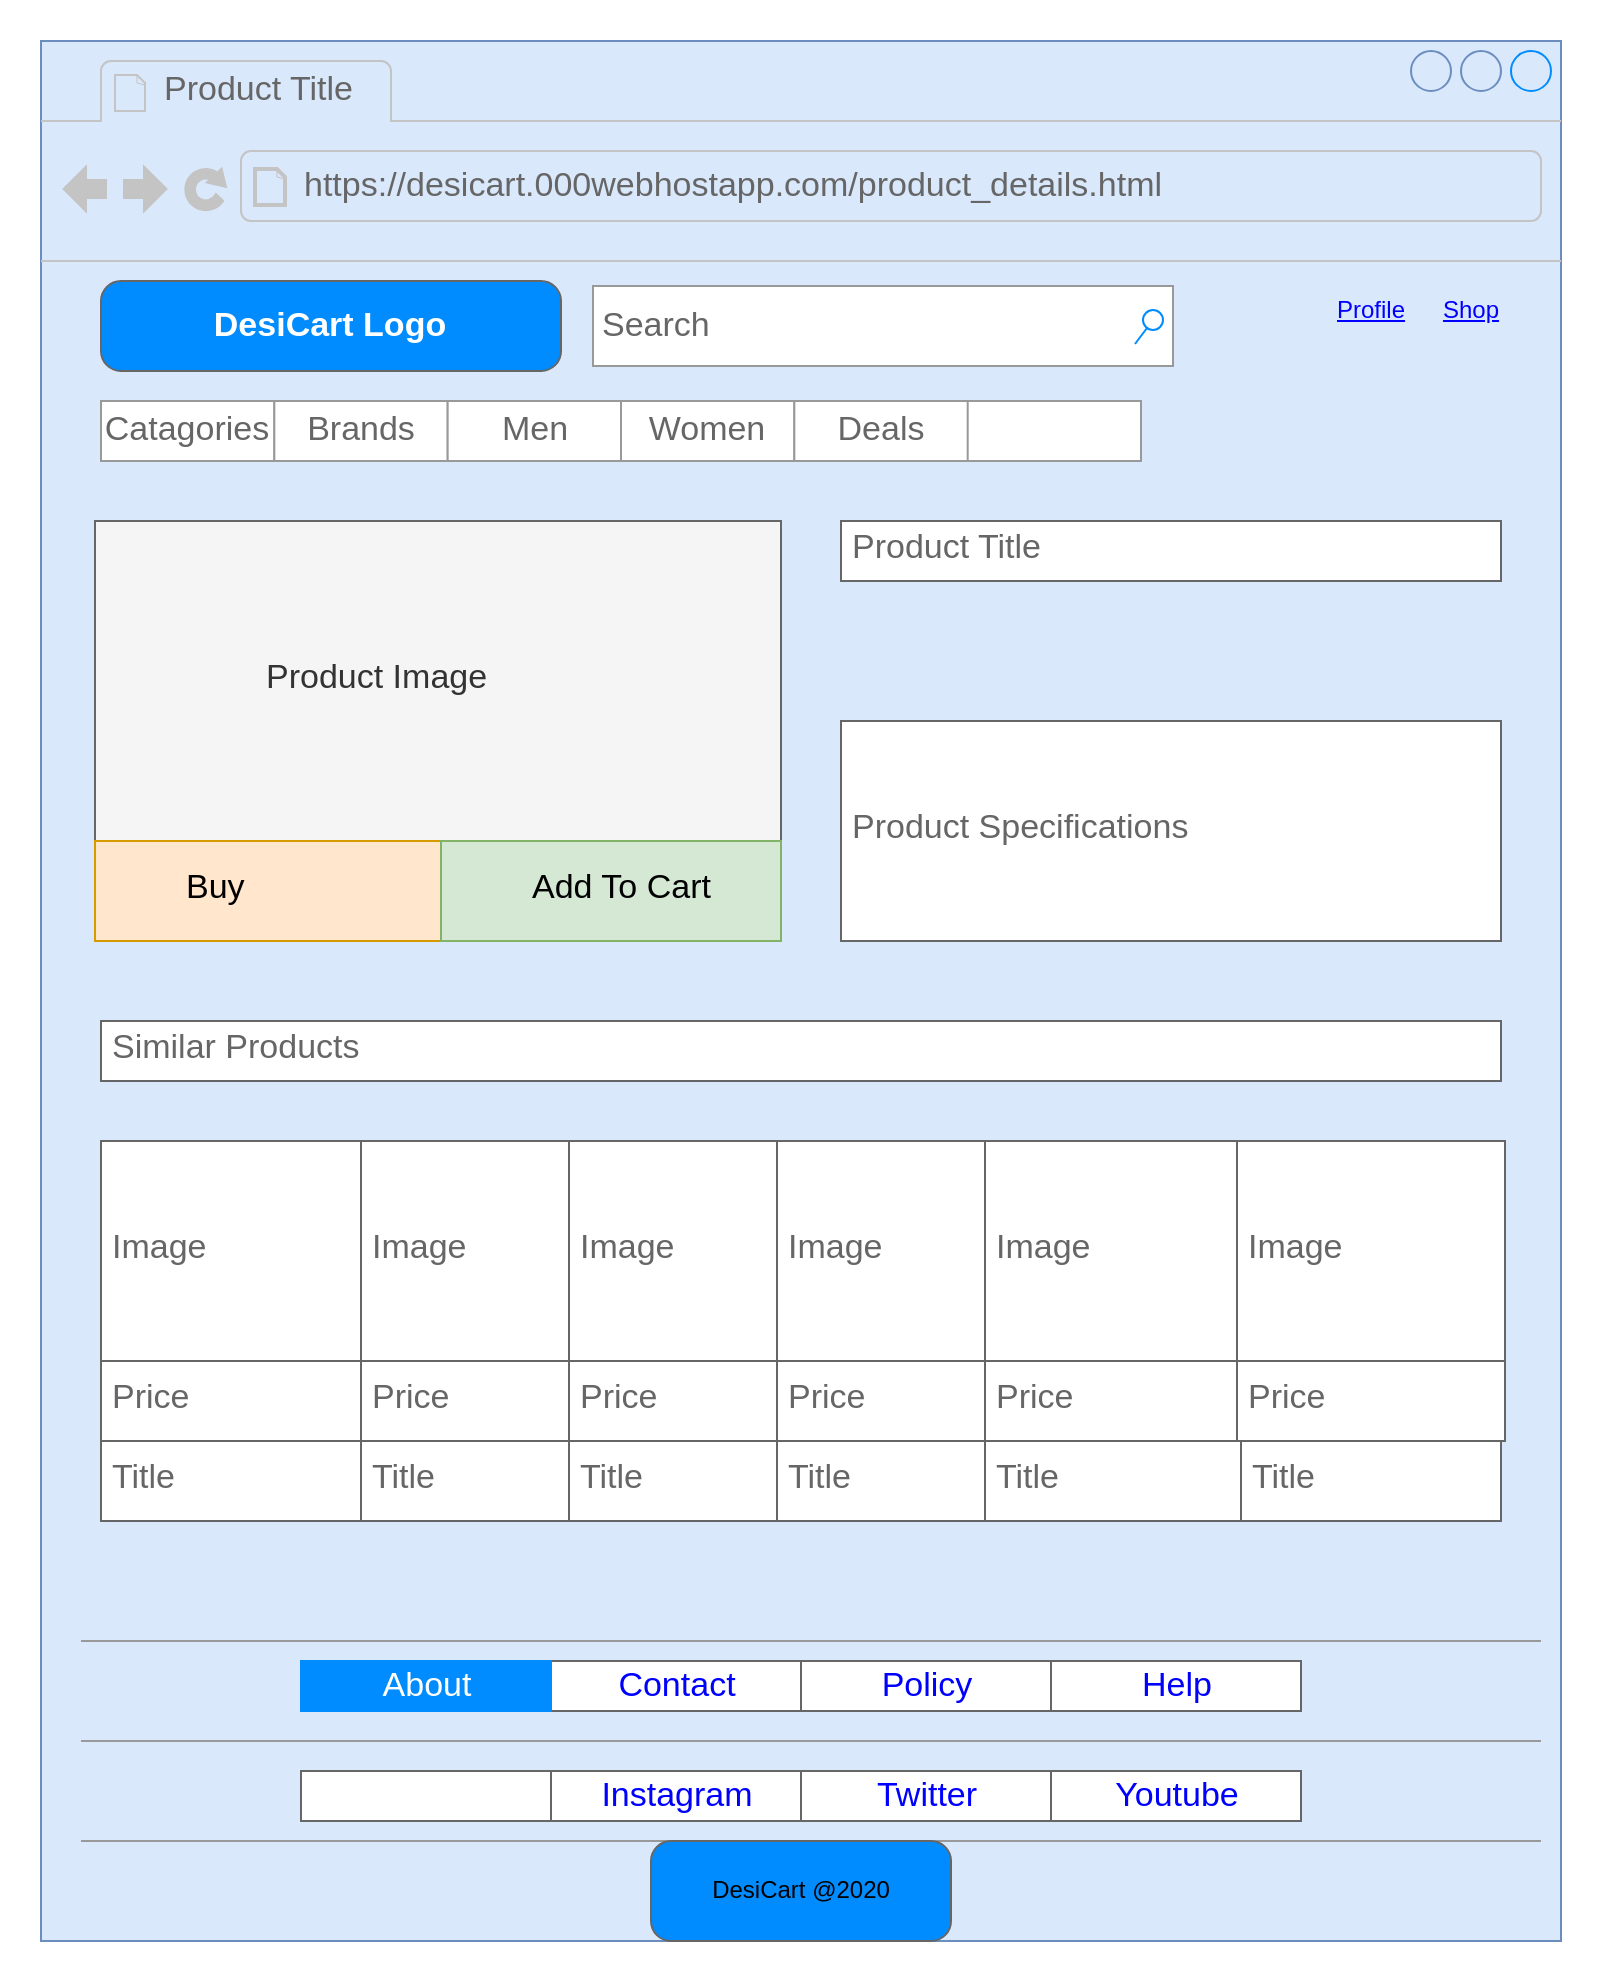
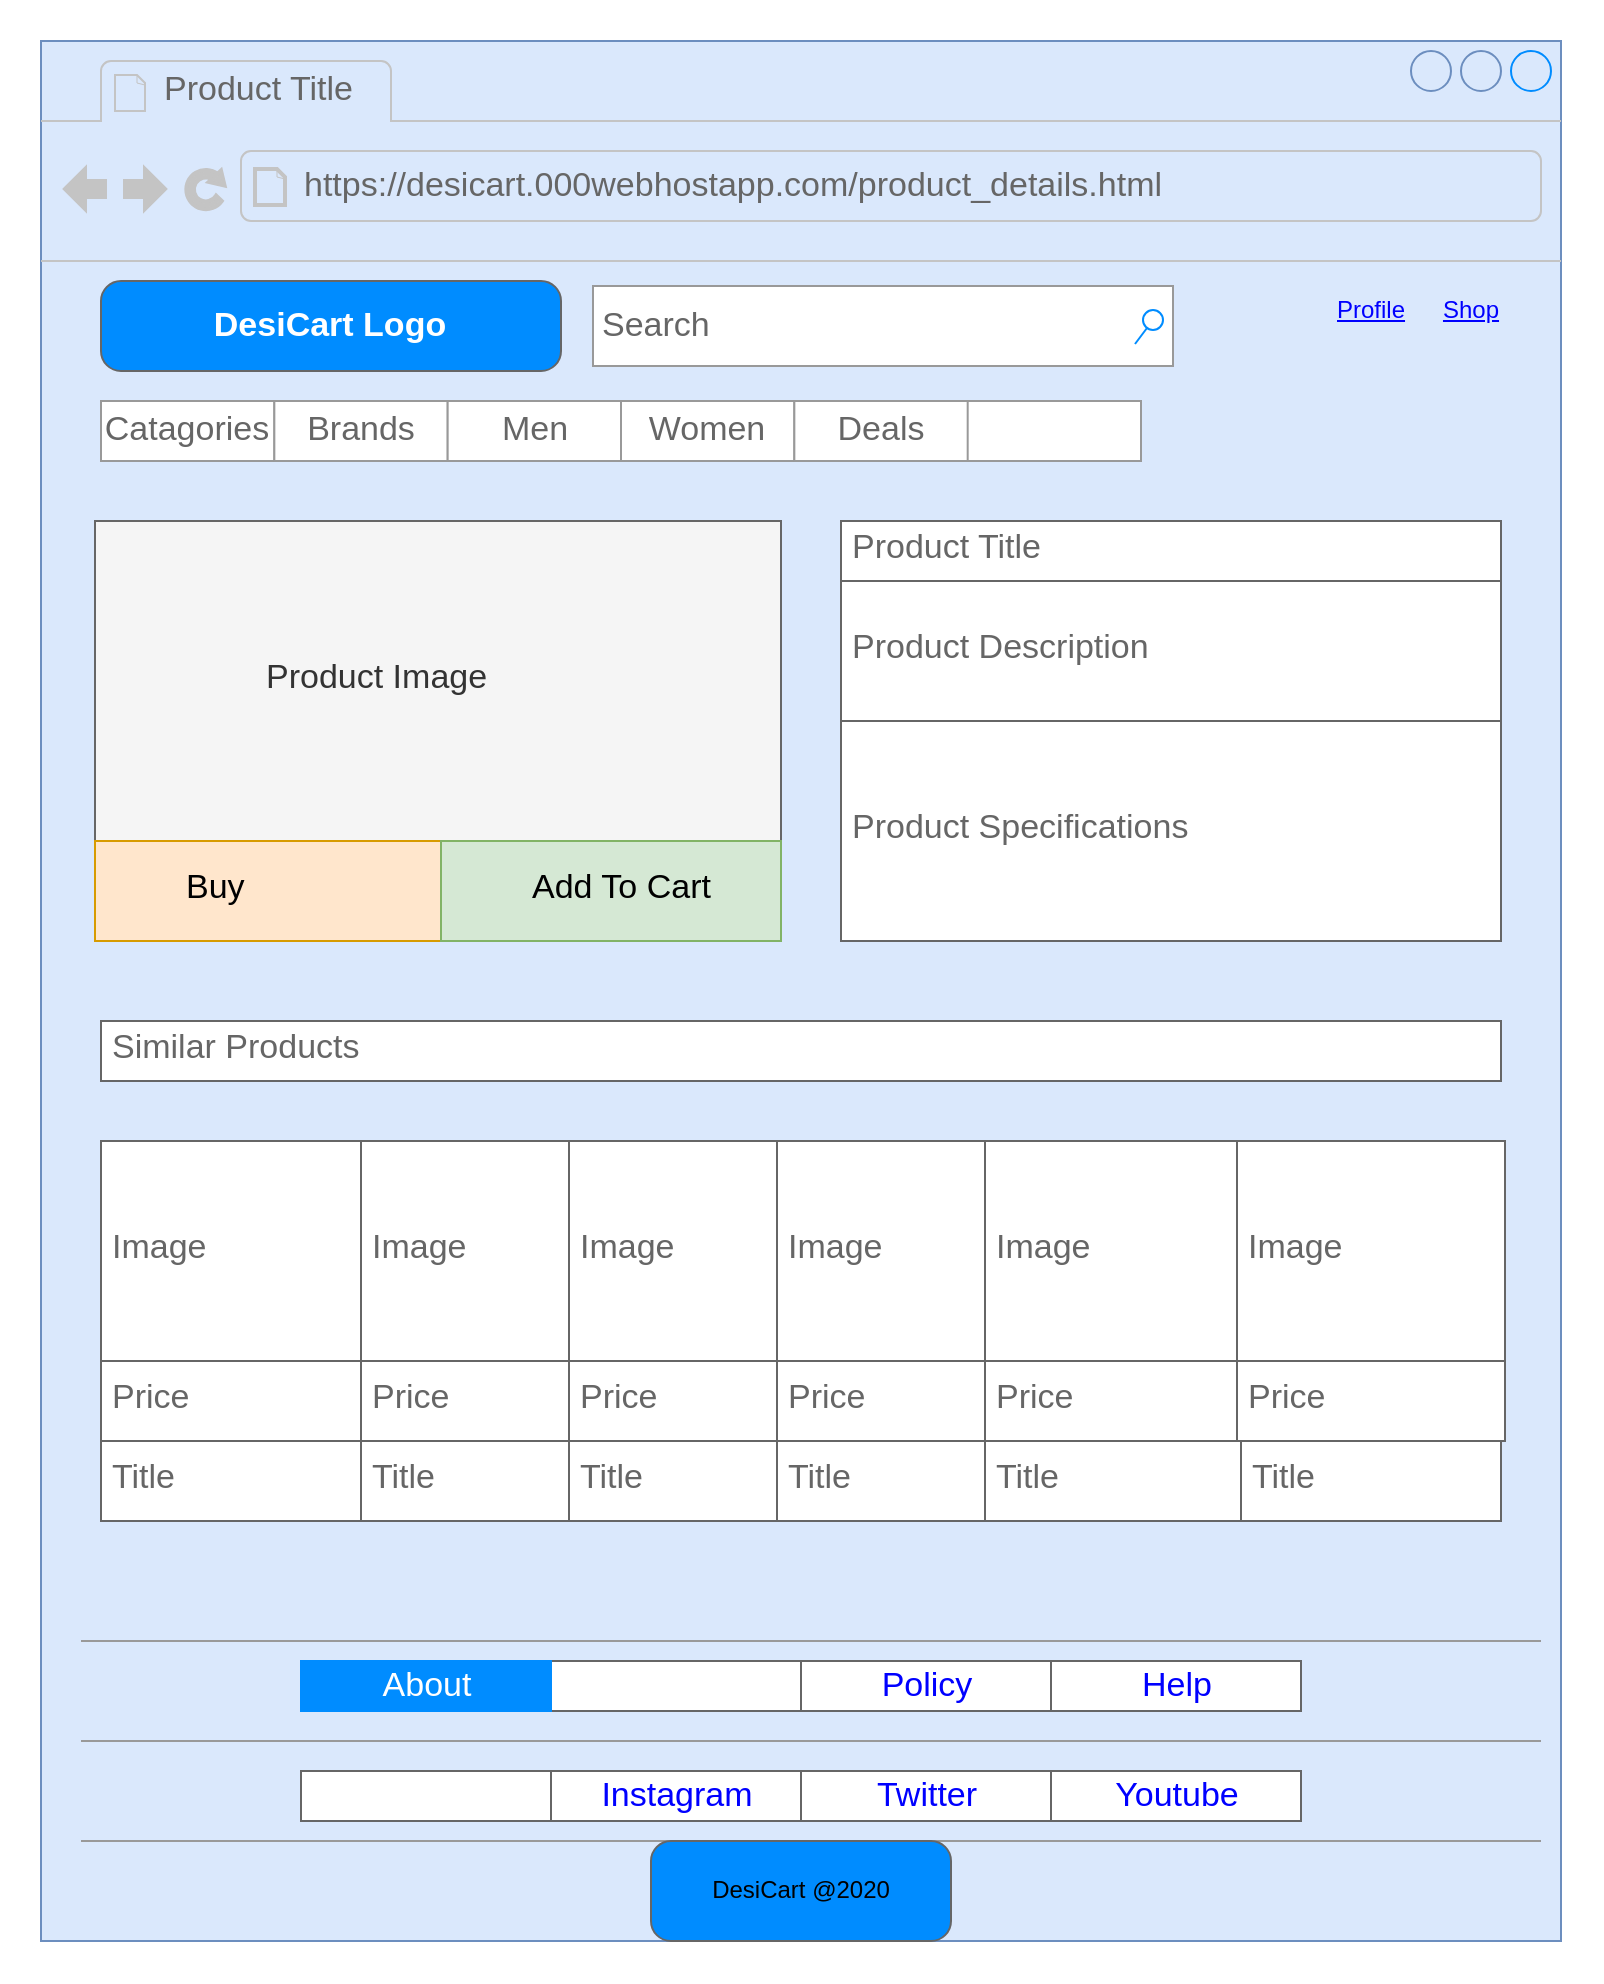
none -> (1171, 651)
(676, 1686) -> none
